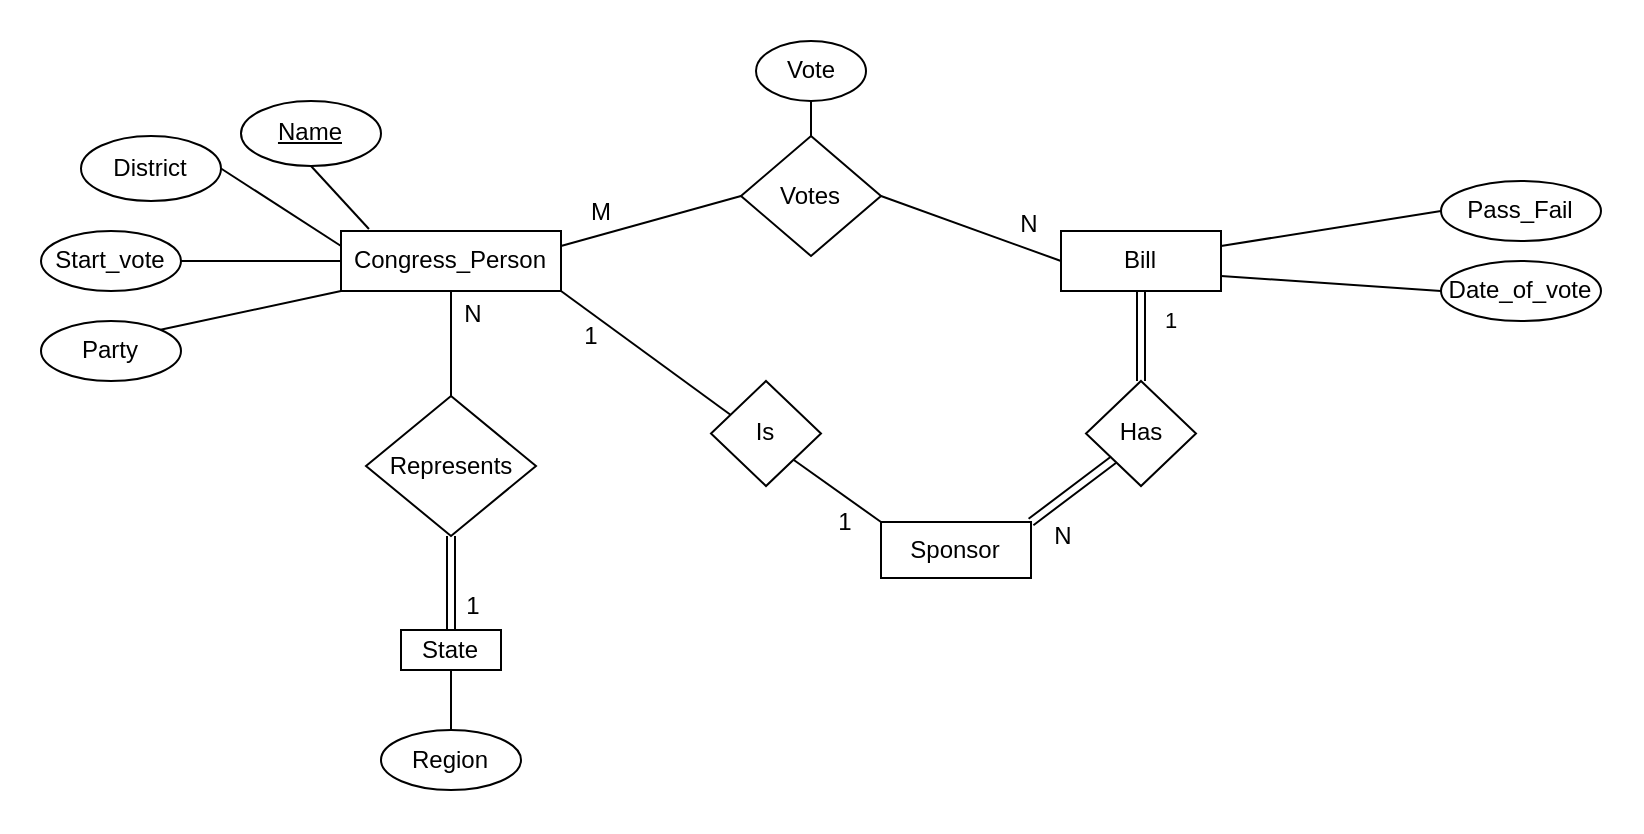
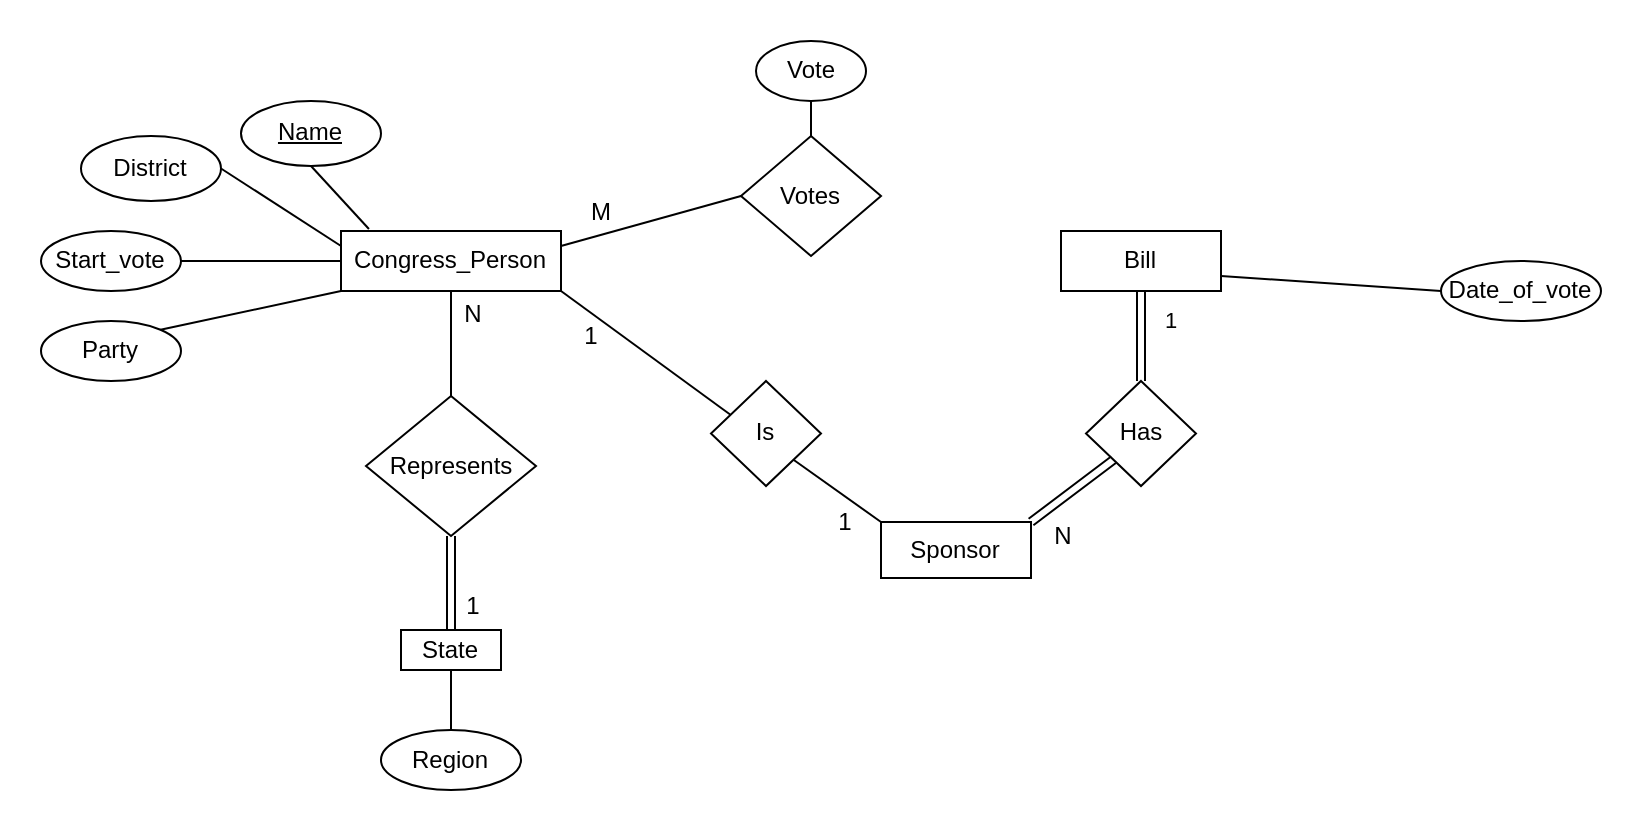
(1521, 211) -> none
(971, 228) -> none
(1331, 229) -> none
